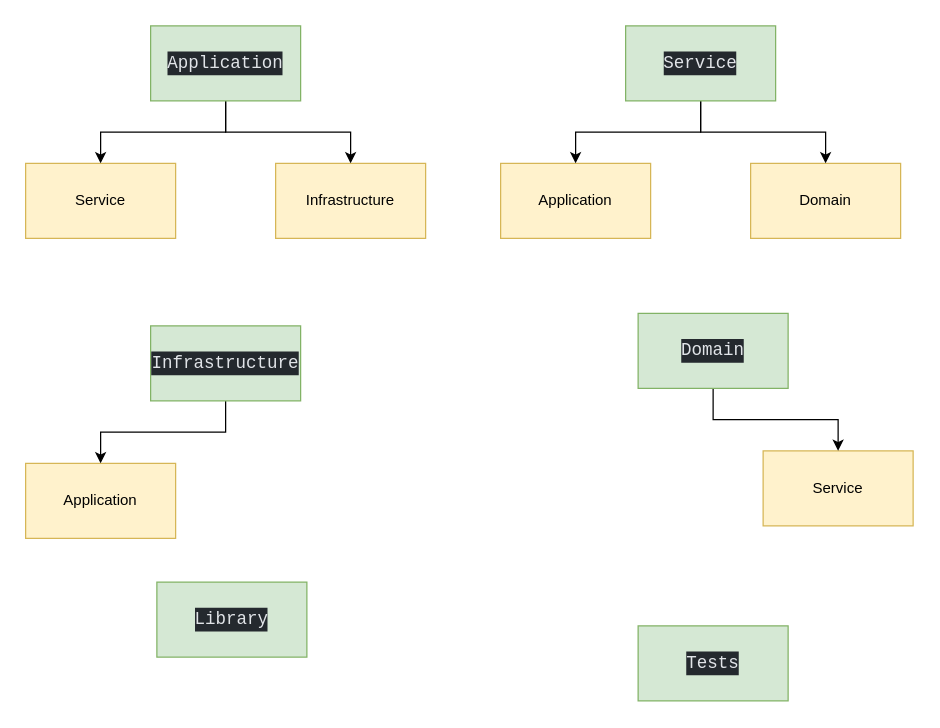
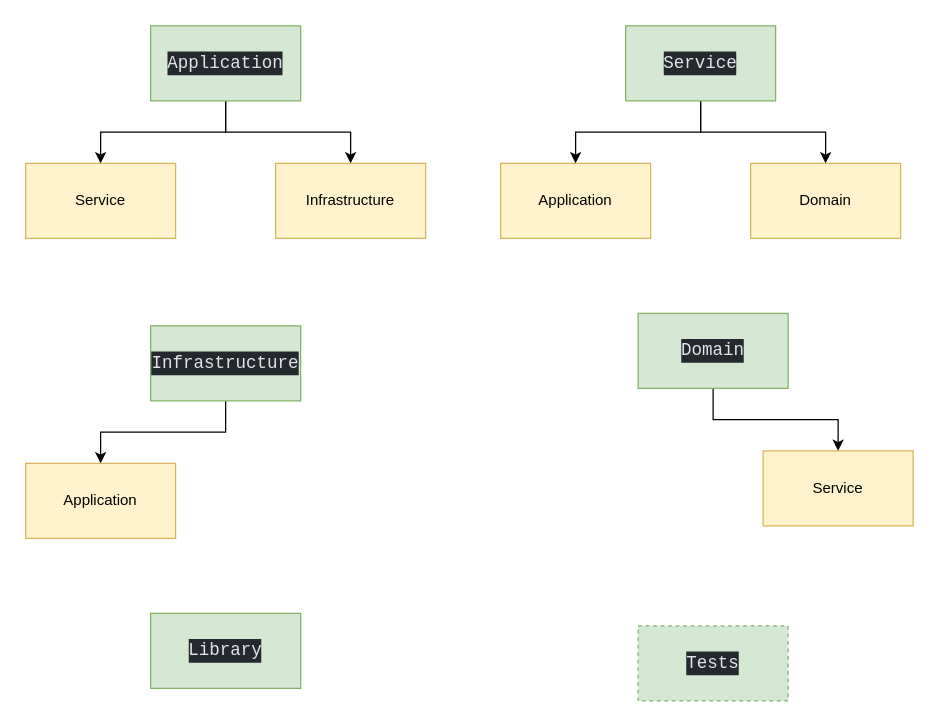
(232, 619) -> (226, 651)
(713, 663) -> (713, 663)
